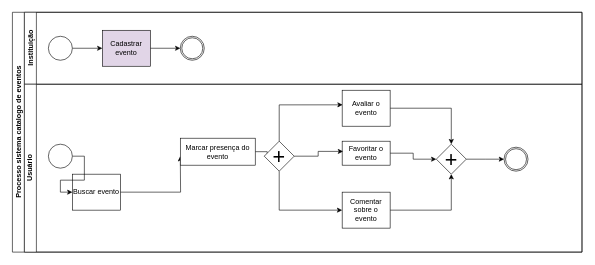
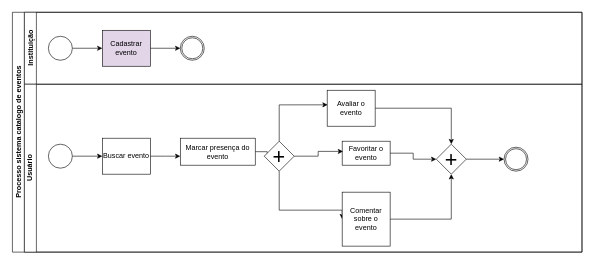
(366, 108) -> (351, 108)
(96, 192) -> (126, 156)
(366, 210) -> (366, 219)
